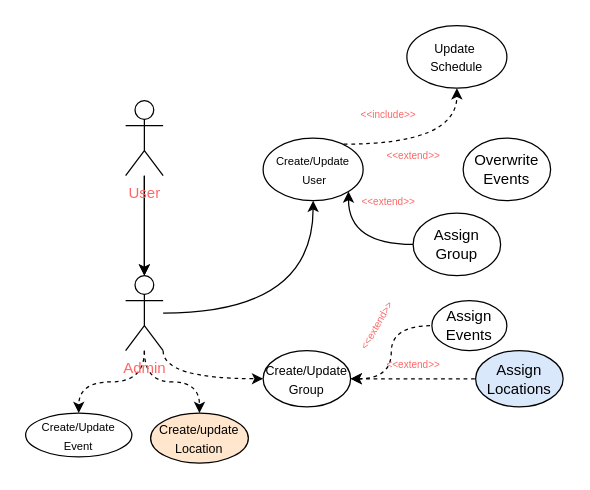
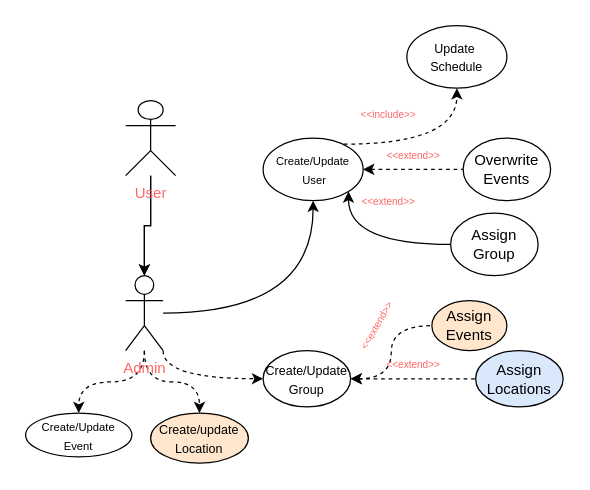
(144, 138) -> (151, 138)
none -> (417, 169)
(457, 244) -> (494, 244)
(469, 326) -> (469, 326)
